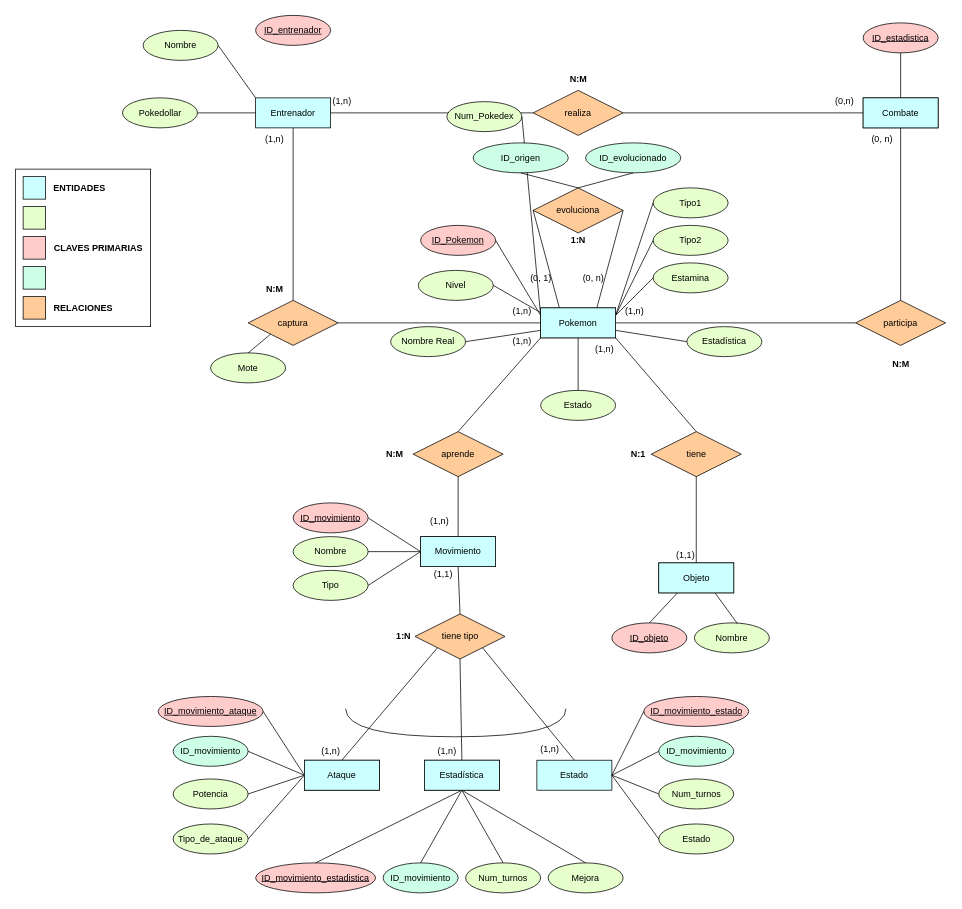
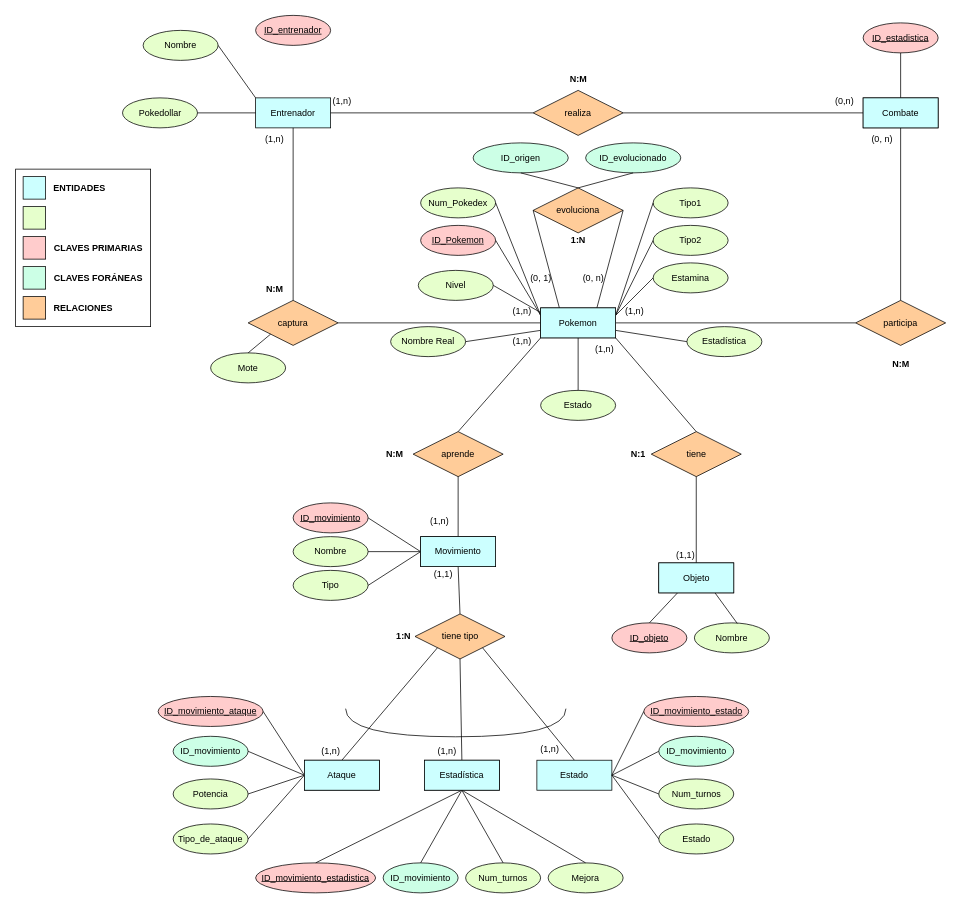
(484, 117) -> (458, 203)
none -> (98, 278)
